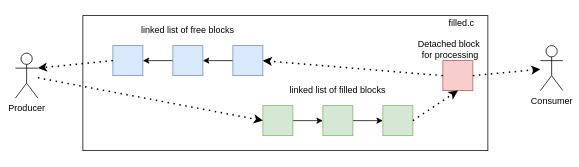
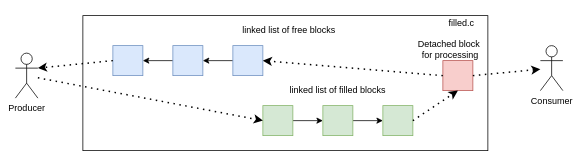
(188, 30) -> (289, 30)
